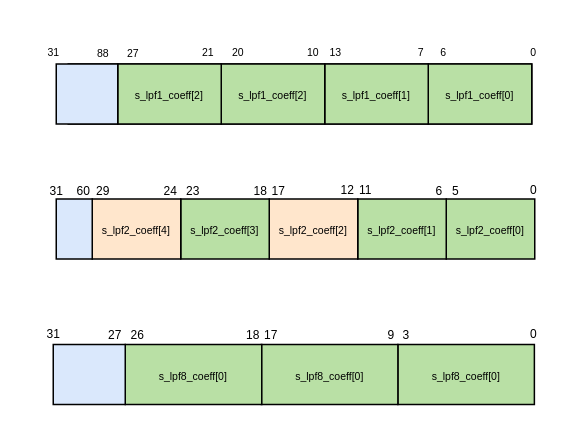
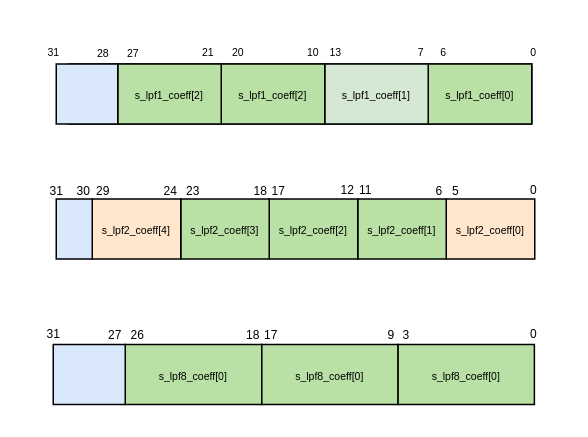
(104, 55) -> (104, 55)
(377, 94) -> (377, 94)
(84, 191) -> (84, 191)
(314, 229) -> (314, 229)
(491, 229) -> (491, 229)
